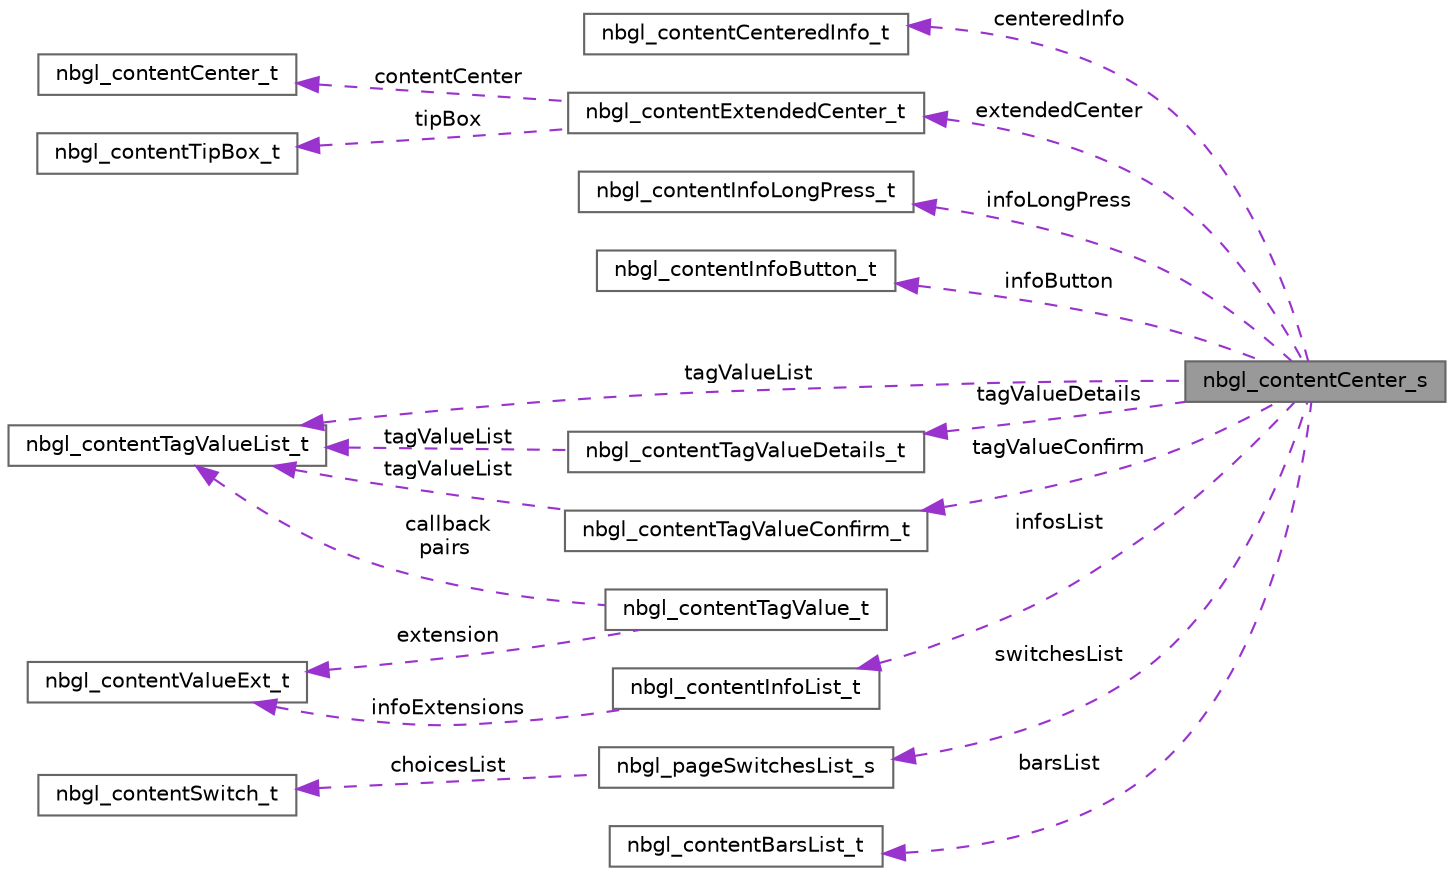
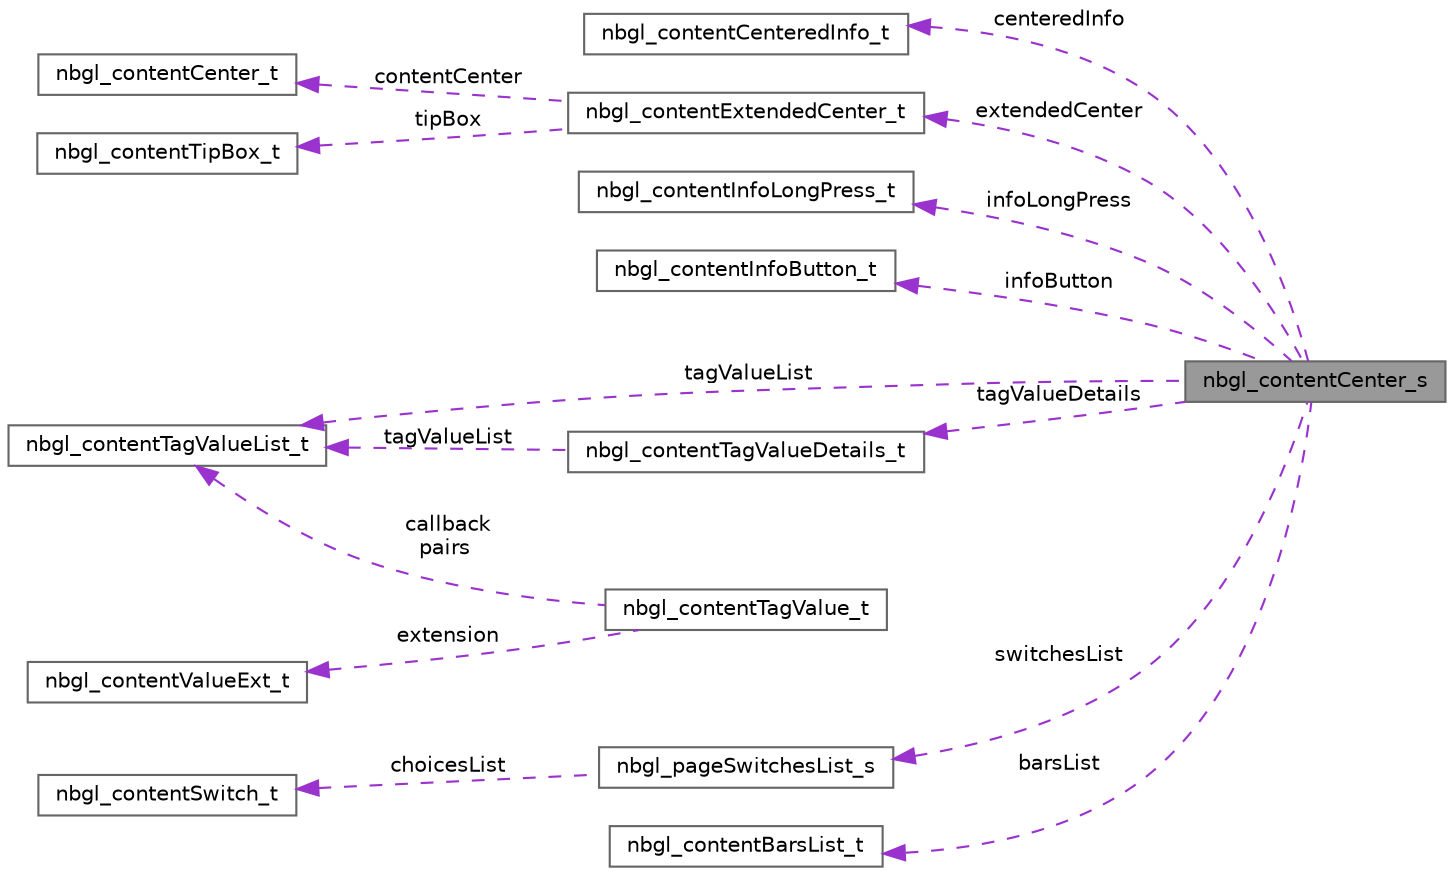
(746, 531) -> none
(746, 689) -> none
